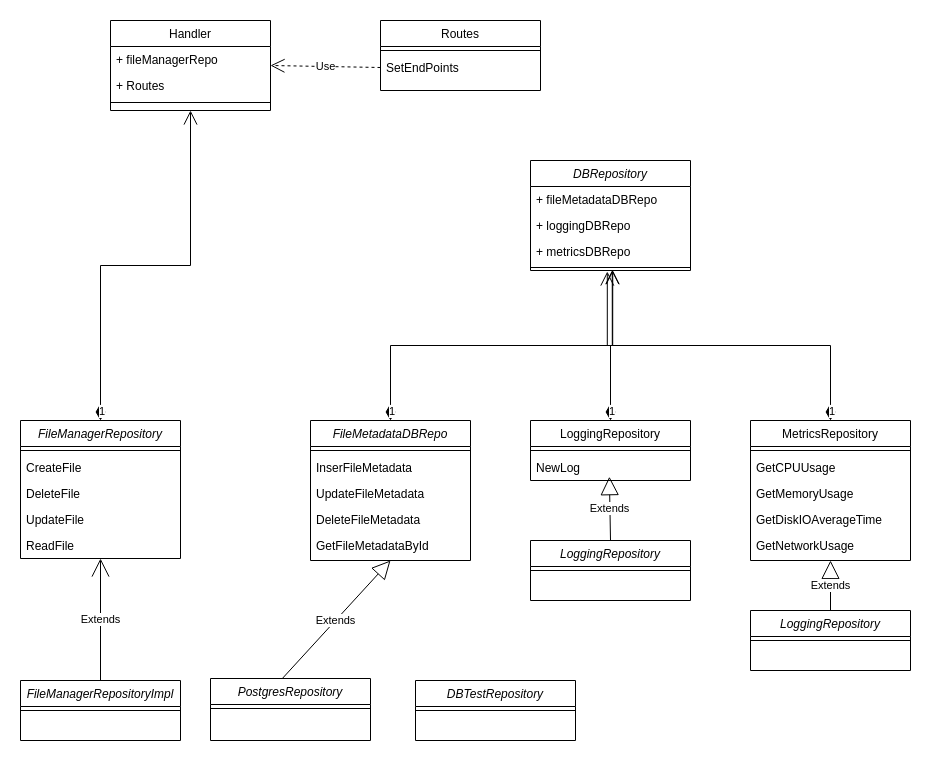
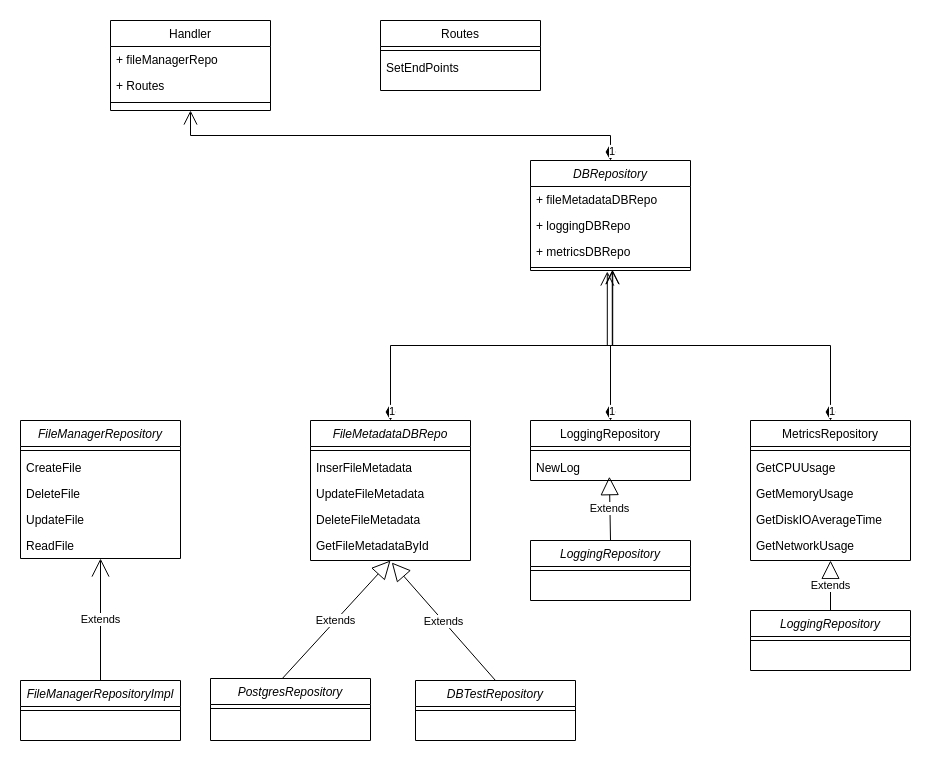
(326, 67) -> none
none -> (406, 136)
(140, 266) -> none
none -> (450, 628)
